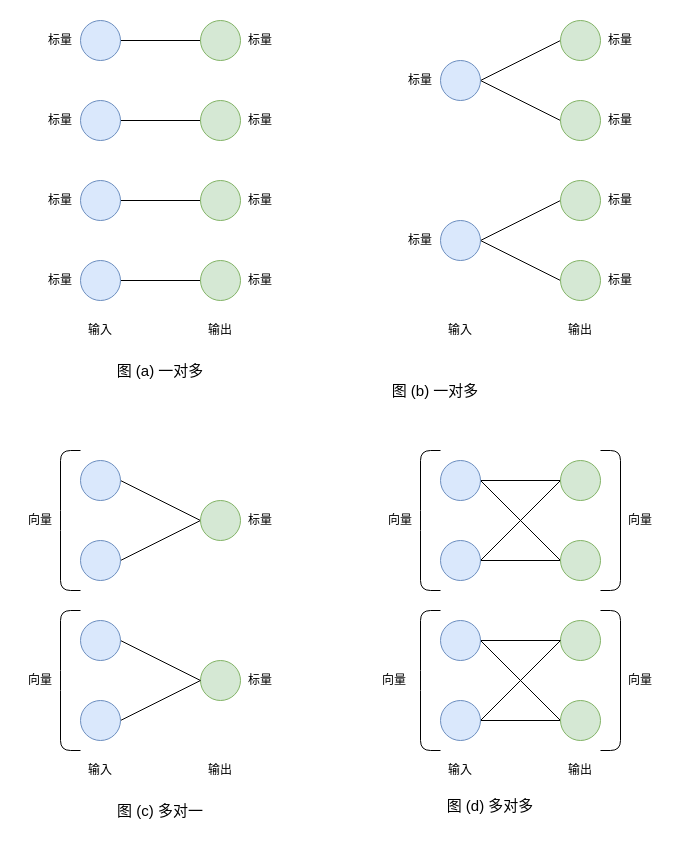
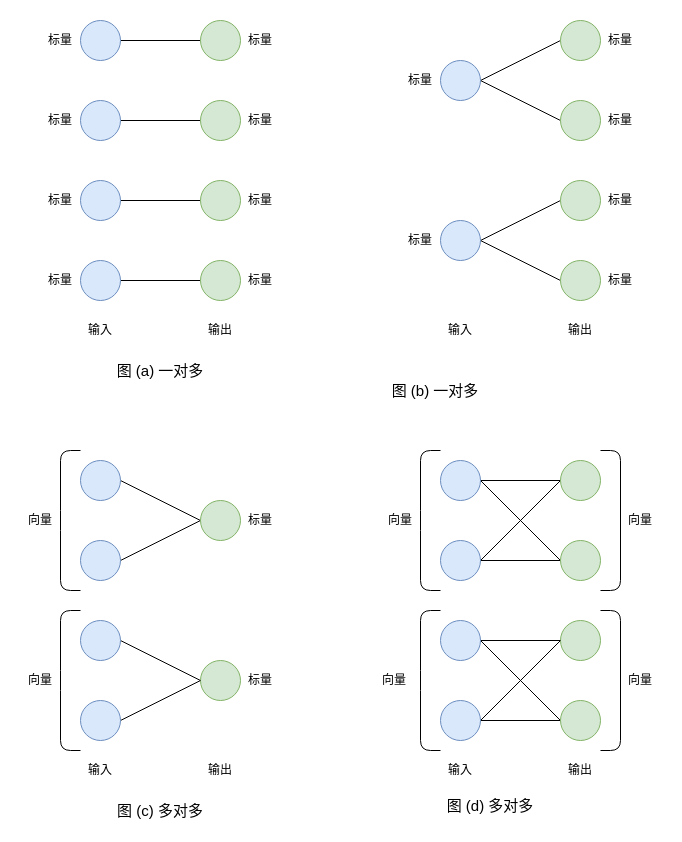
(161, 811) -> (161, 811)
